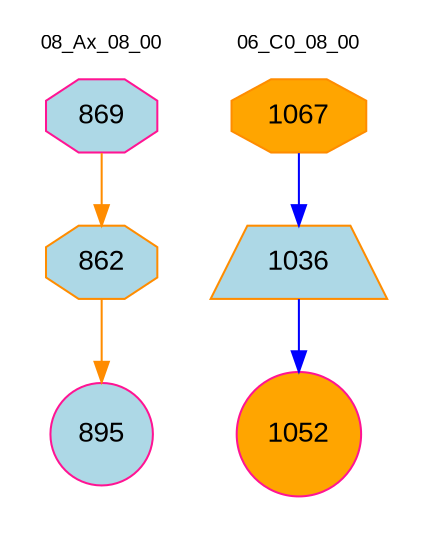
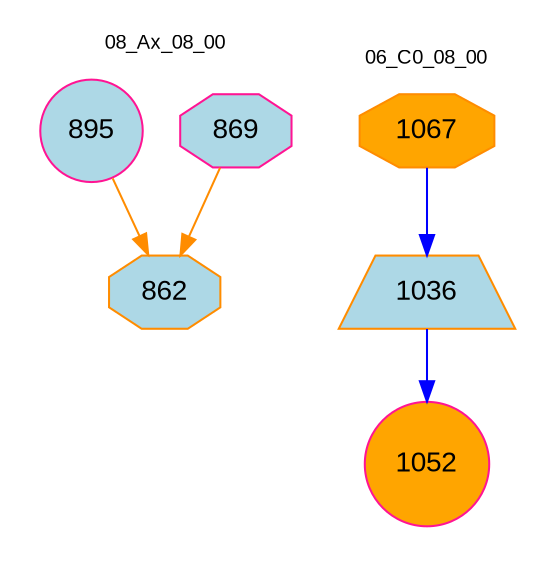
(102, 330) -> (126, 207)
